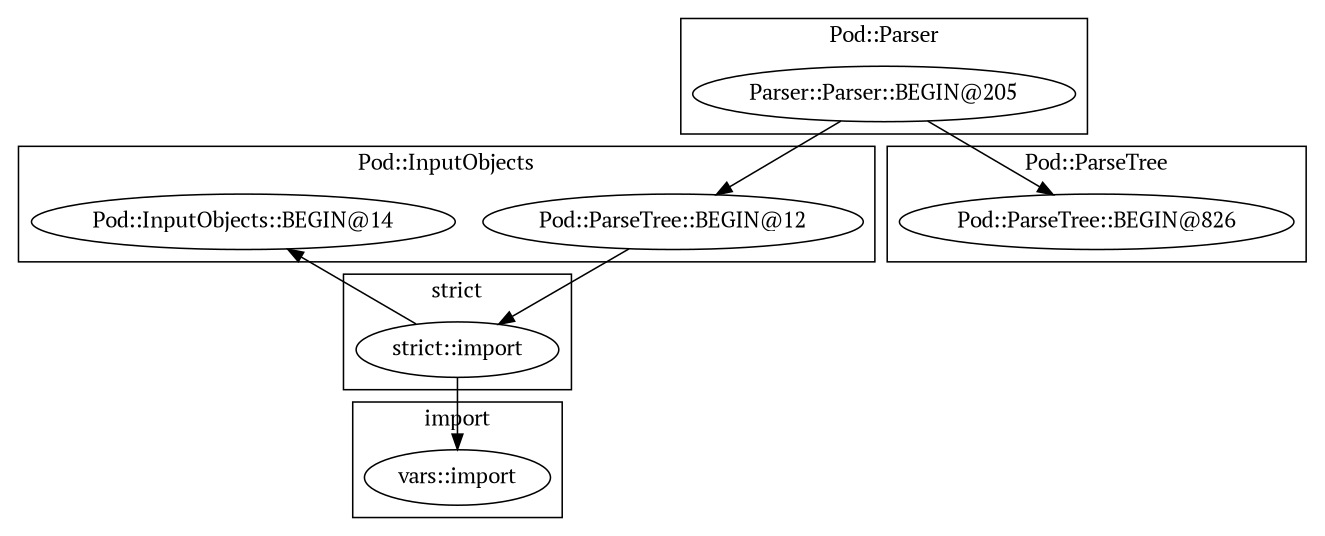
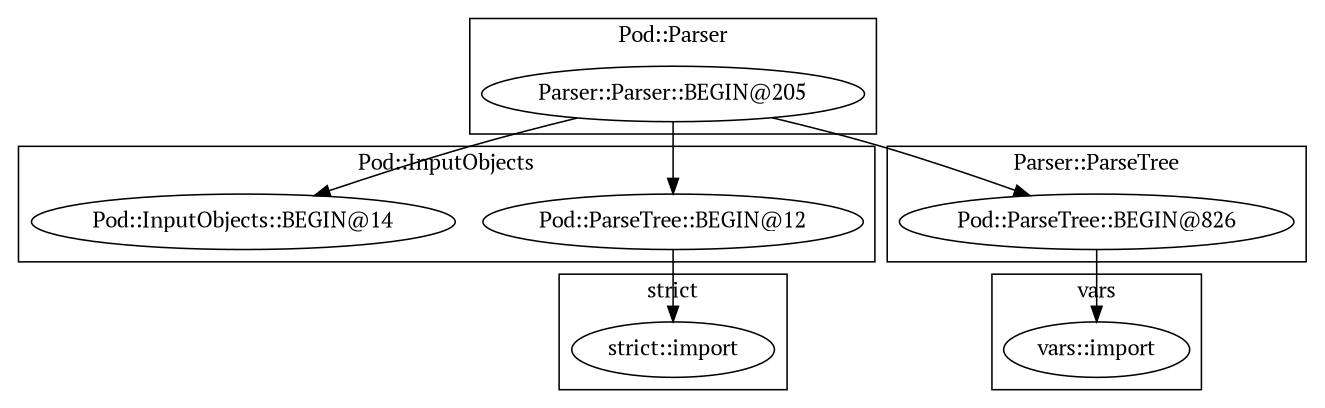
(1097, 164) -> (1097, 164)
(359, 290) -> (434, 157)
(457, 411) -> (1097, 284)
(457, 420) -> (1097, 292)
